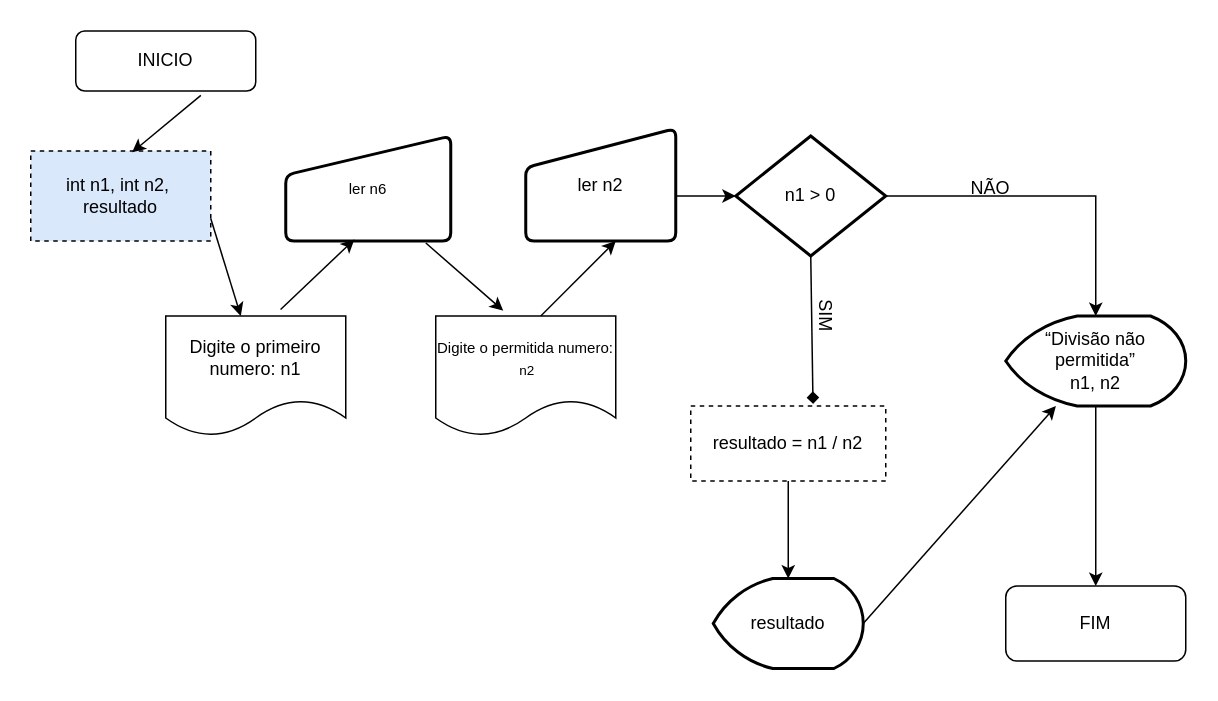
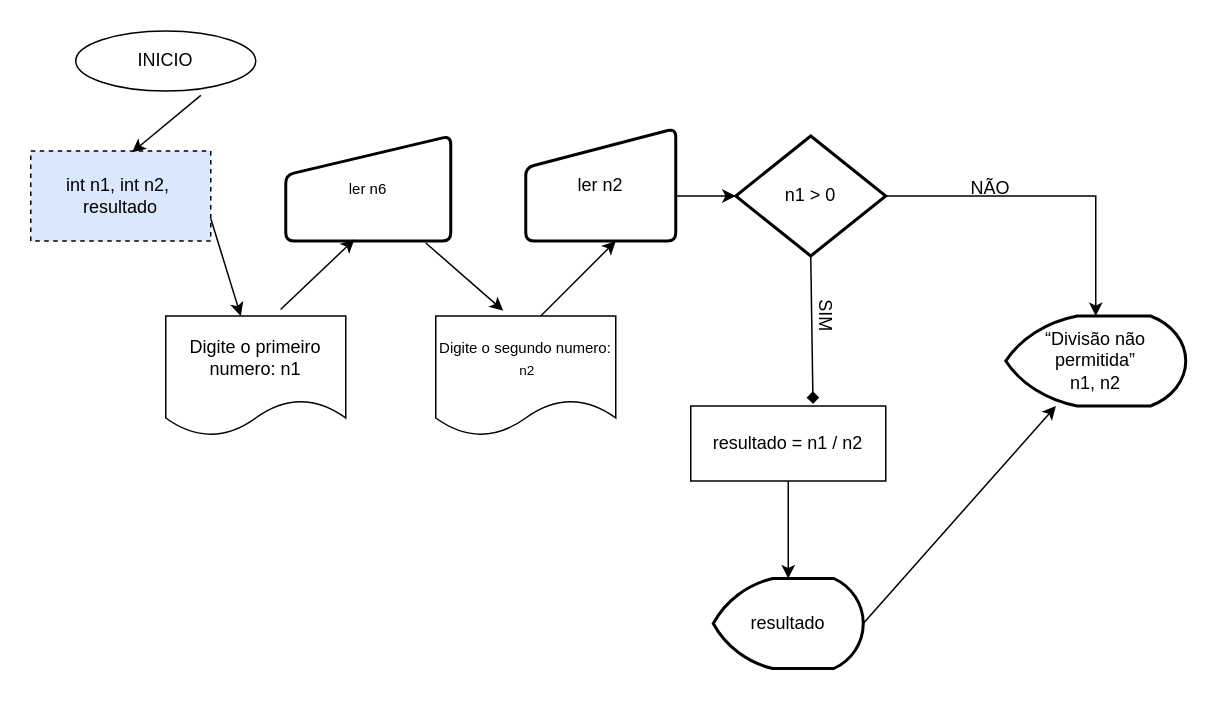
(166, 61) -> (166, 61)
(526, 358) -> (526, 358)
(788, 443) -> (788, 443)
(1096, 491) -> none
(1096, 623) -> none
